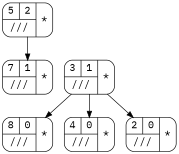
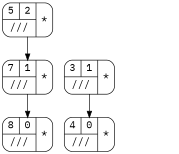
(61, 104) -> (28, 103)
(151, 134) -> none
